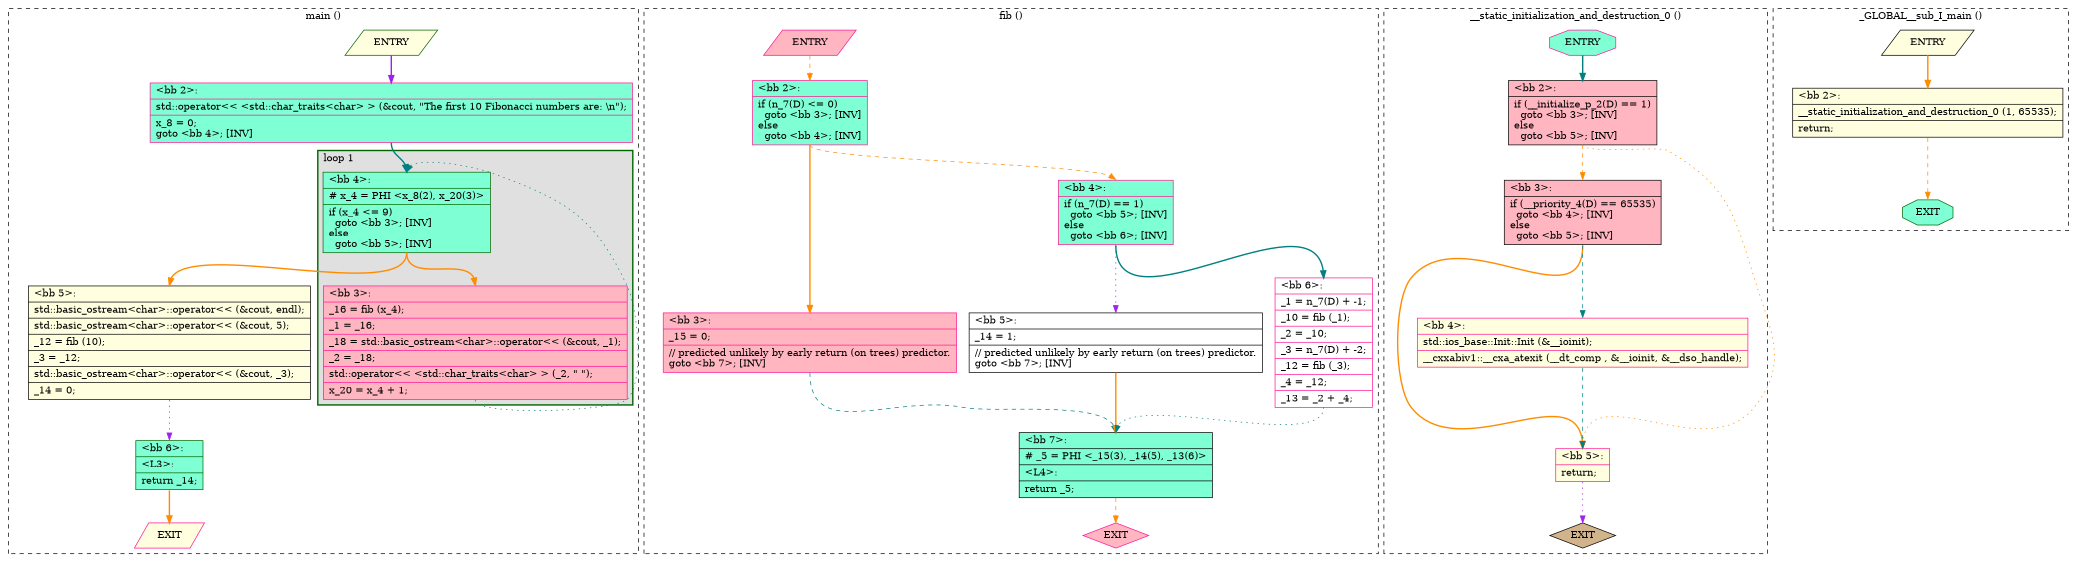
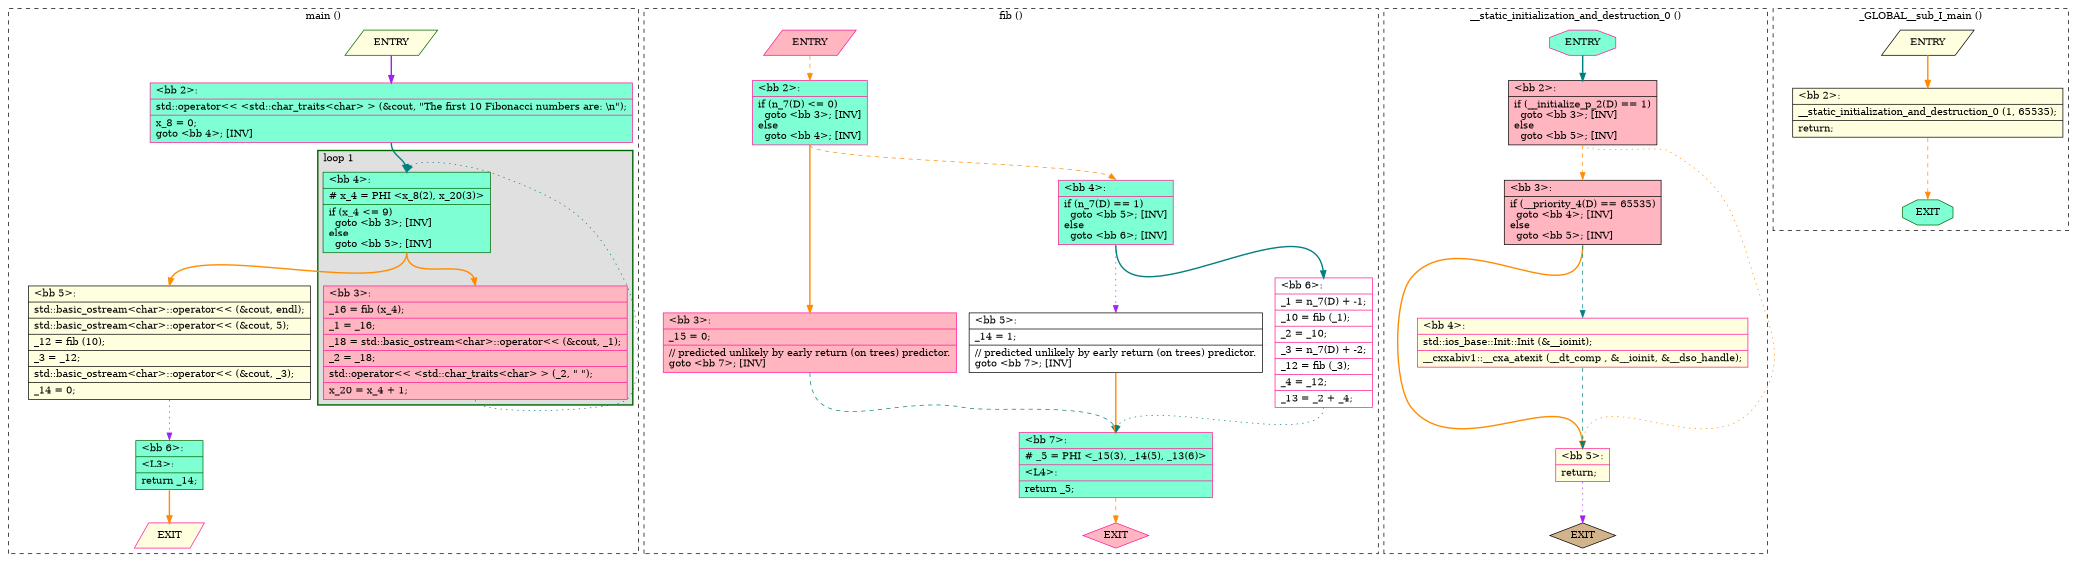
(1116, 465) -> (1116, 465)
